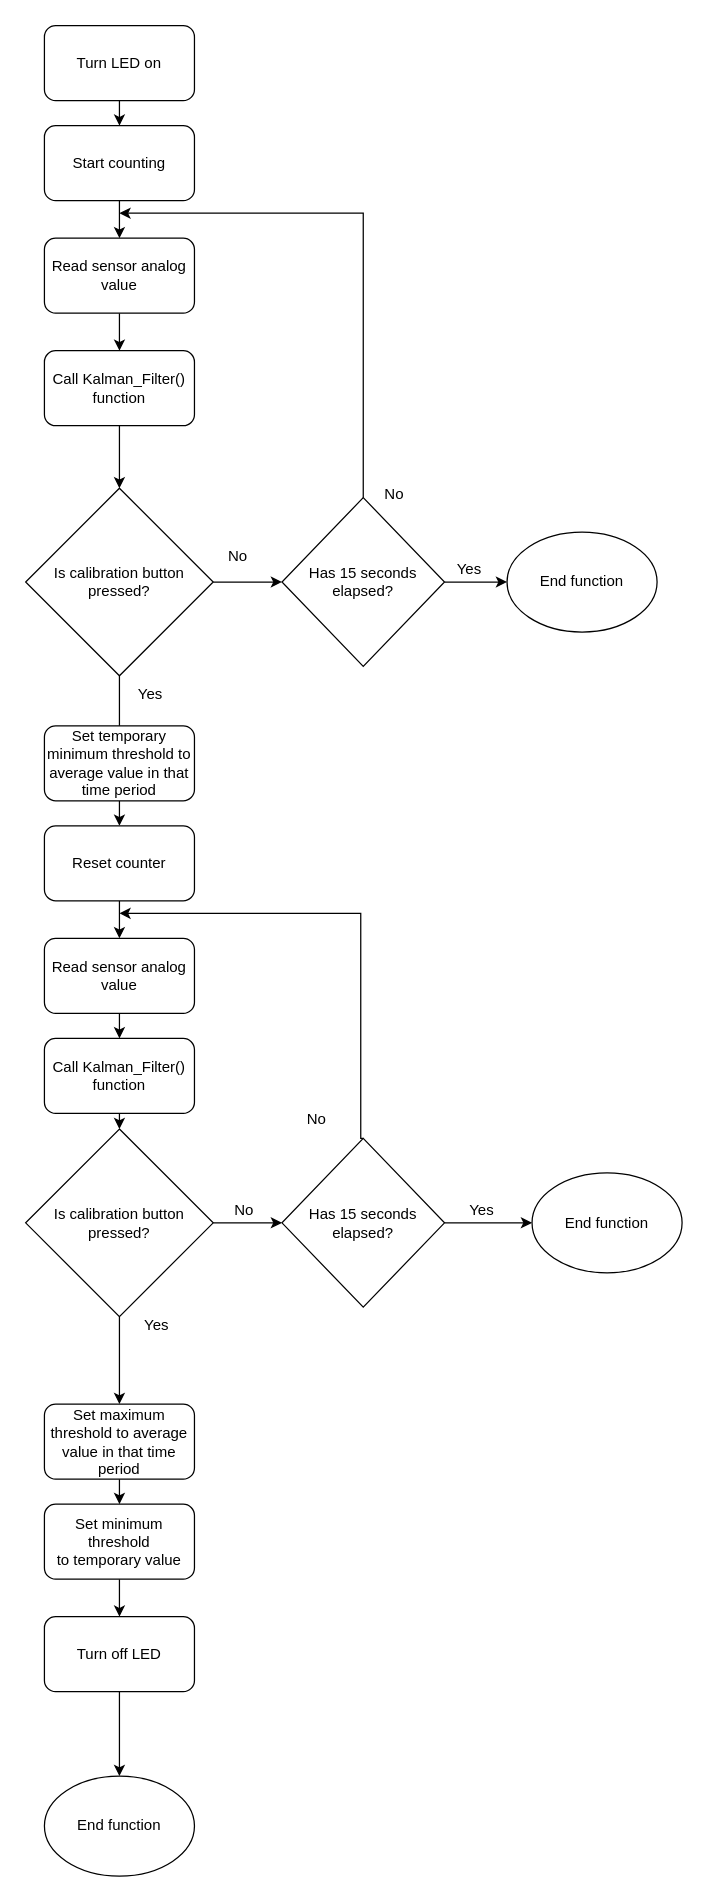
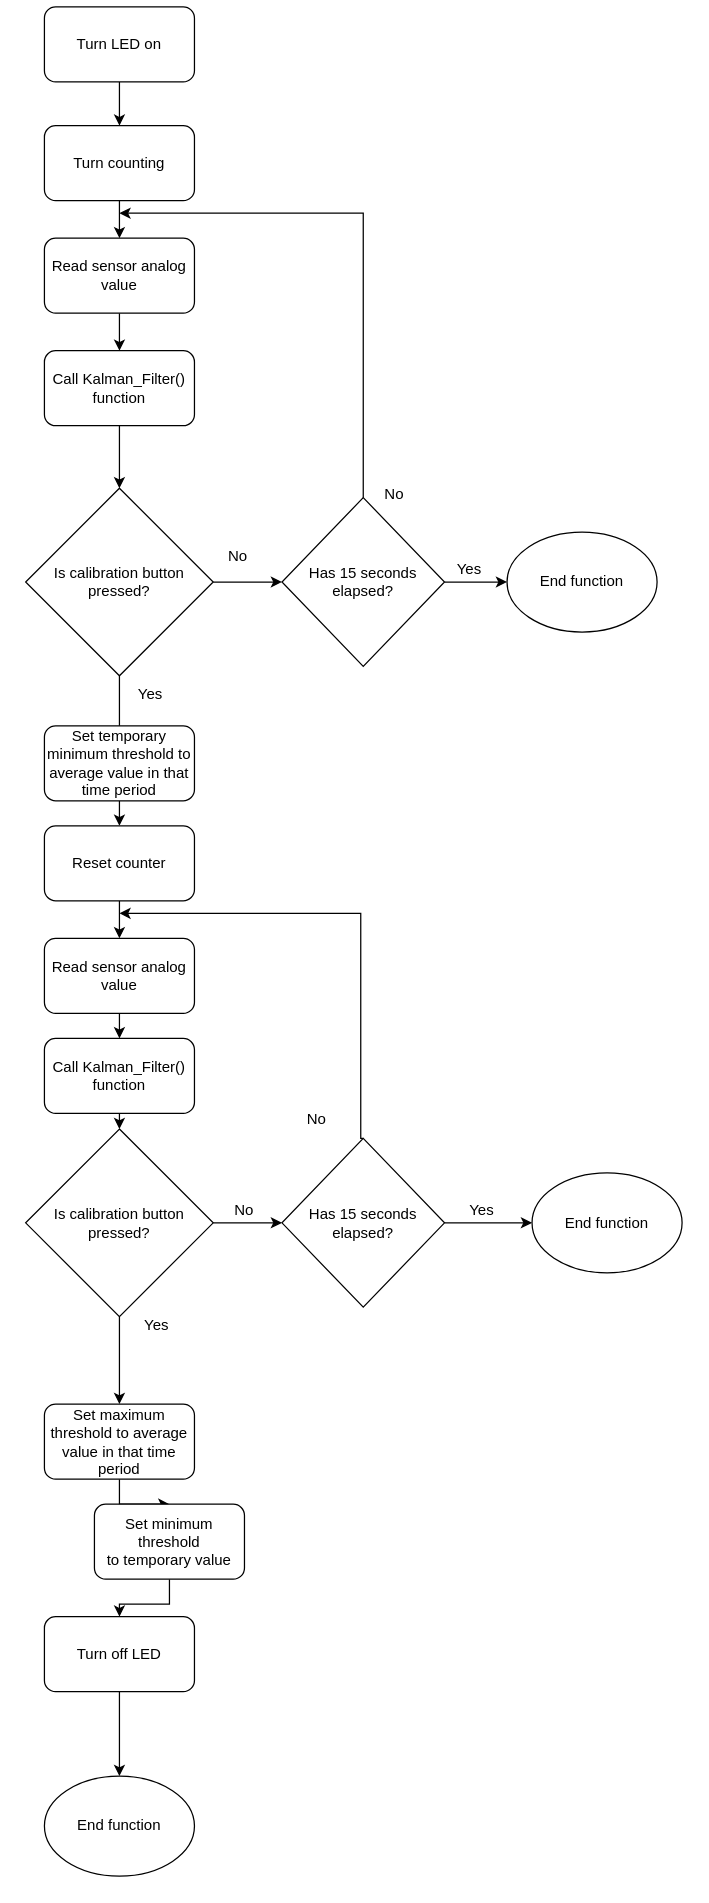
(119, 63) -> (119, 44)
(119, 163) -> (119, 163)
(119, 1541) -> (169, 1541)
